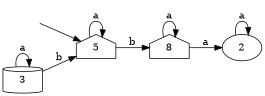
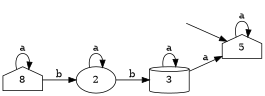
(206, 42) -> (59, 74)
(129, 48) -> none
(59, 58) -> (206, 58)
none -> (129, 80)
